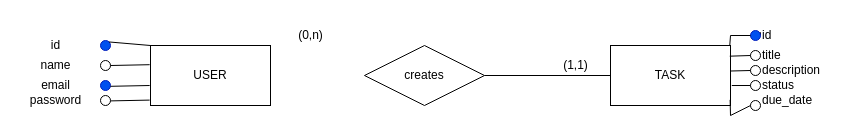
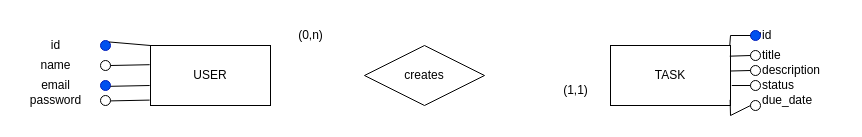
(576, 66) -> (576, 91)
(548, 76) -> none
